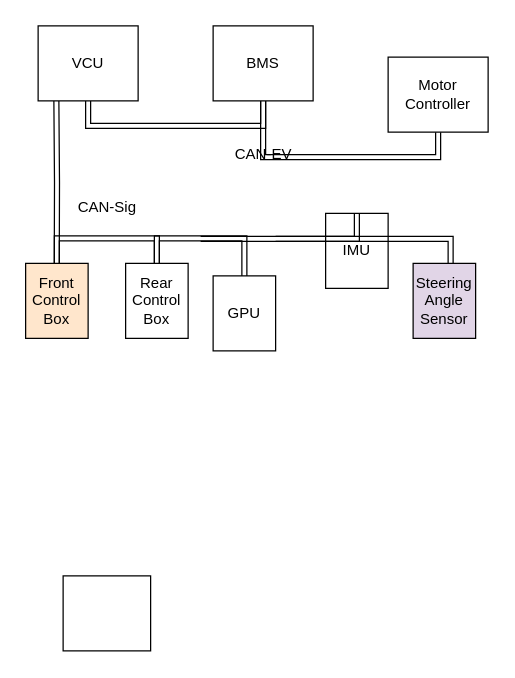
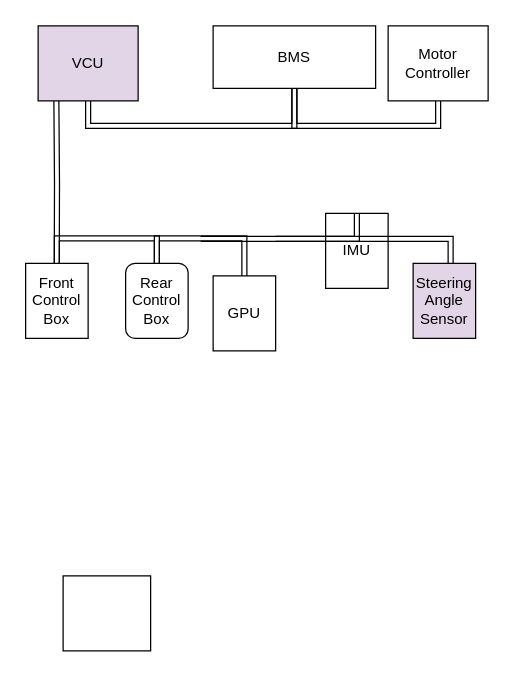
(88, 63) -> (88, 63)
(263, 63) -> (294, 57)
(438, 94) -> (438, 63)
(263, 154) -> none
(107, 207) -> none
(57, 301) -> (57, 301)
(157, 301) -> (157, 301)
